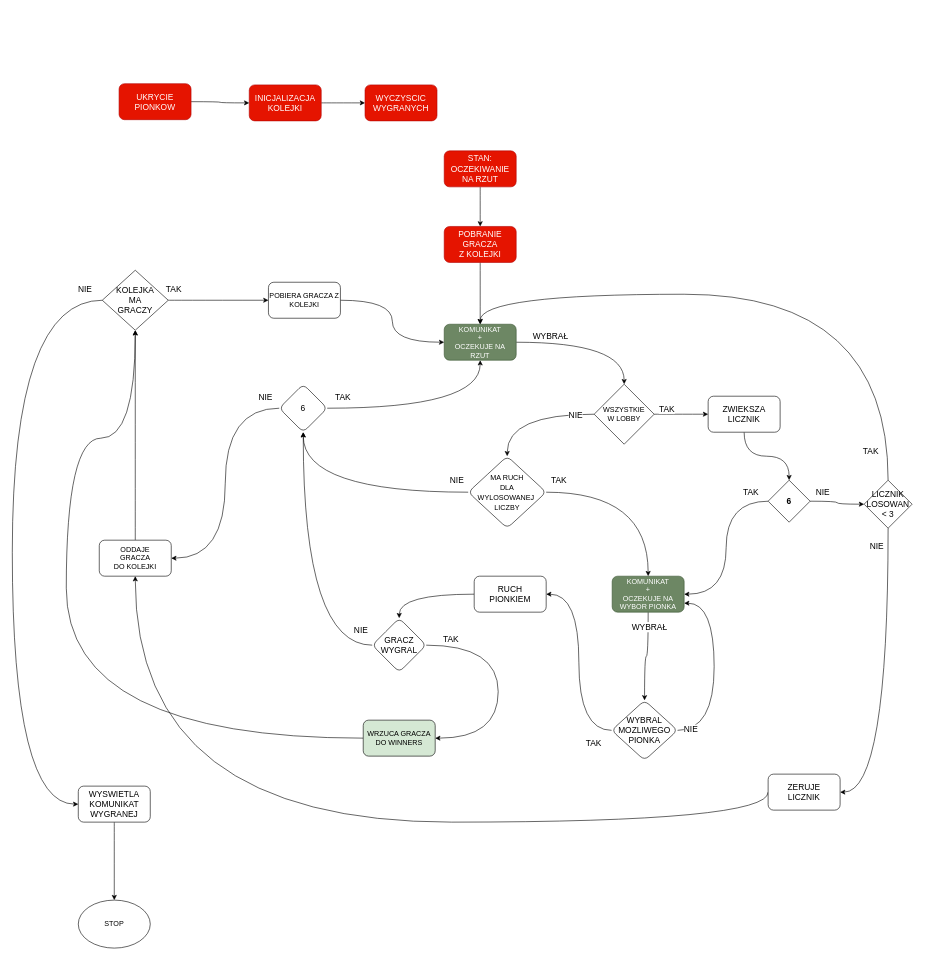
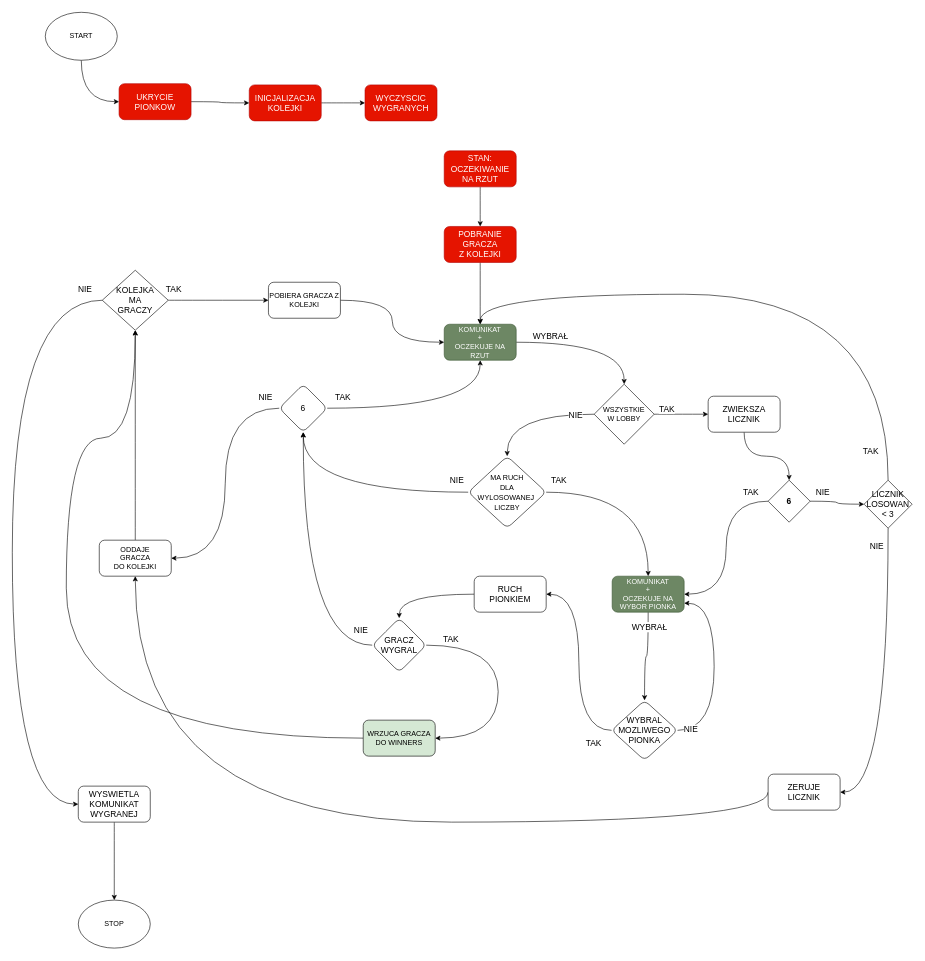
none -> (81, 36)
none -> (89, 90)
